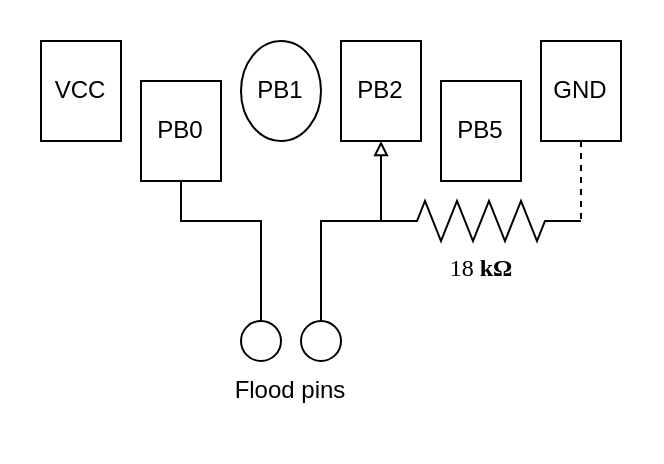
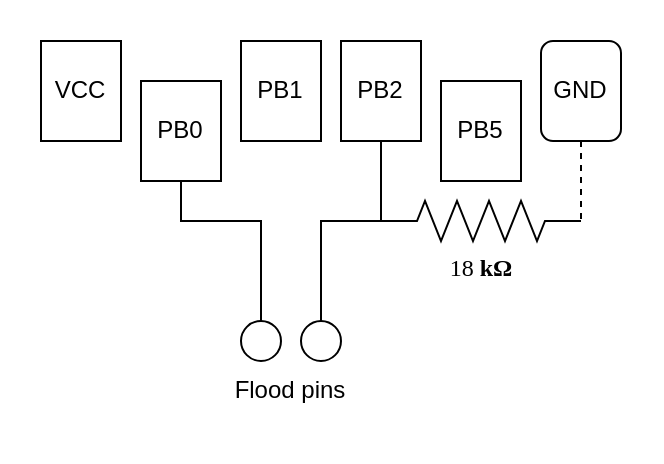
(281, 91) -> (281, 91)
(581, 91) -> (581, 91)
(381, 156) -> (381, 150)
